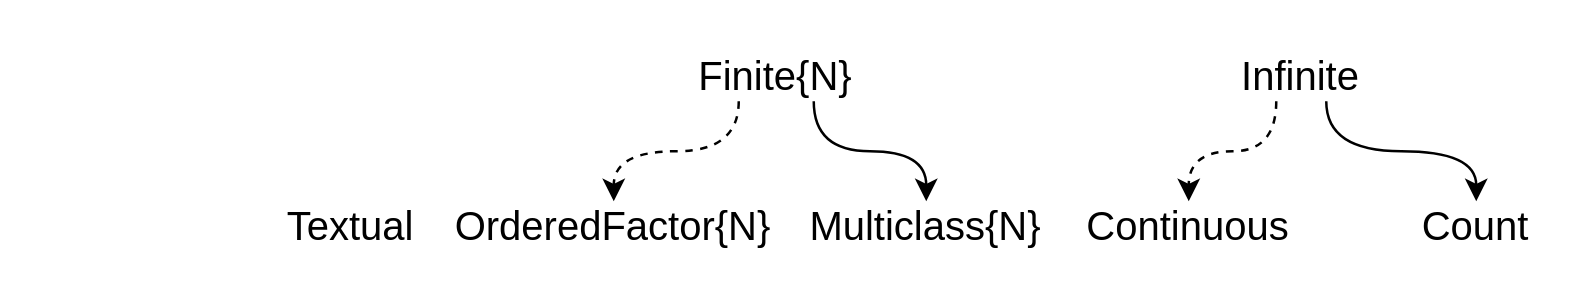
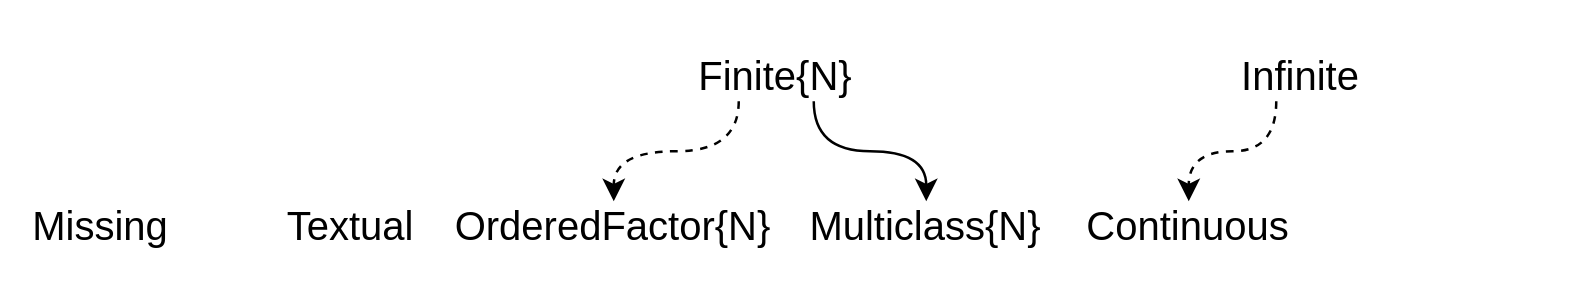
(1395, 151) -> none
none -> (101, 226)
(1476, 226) -> none
